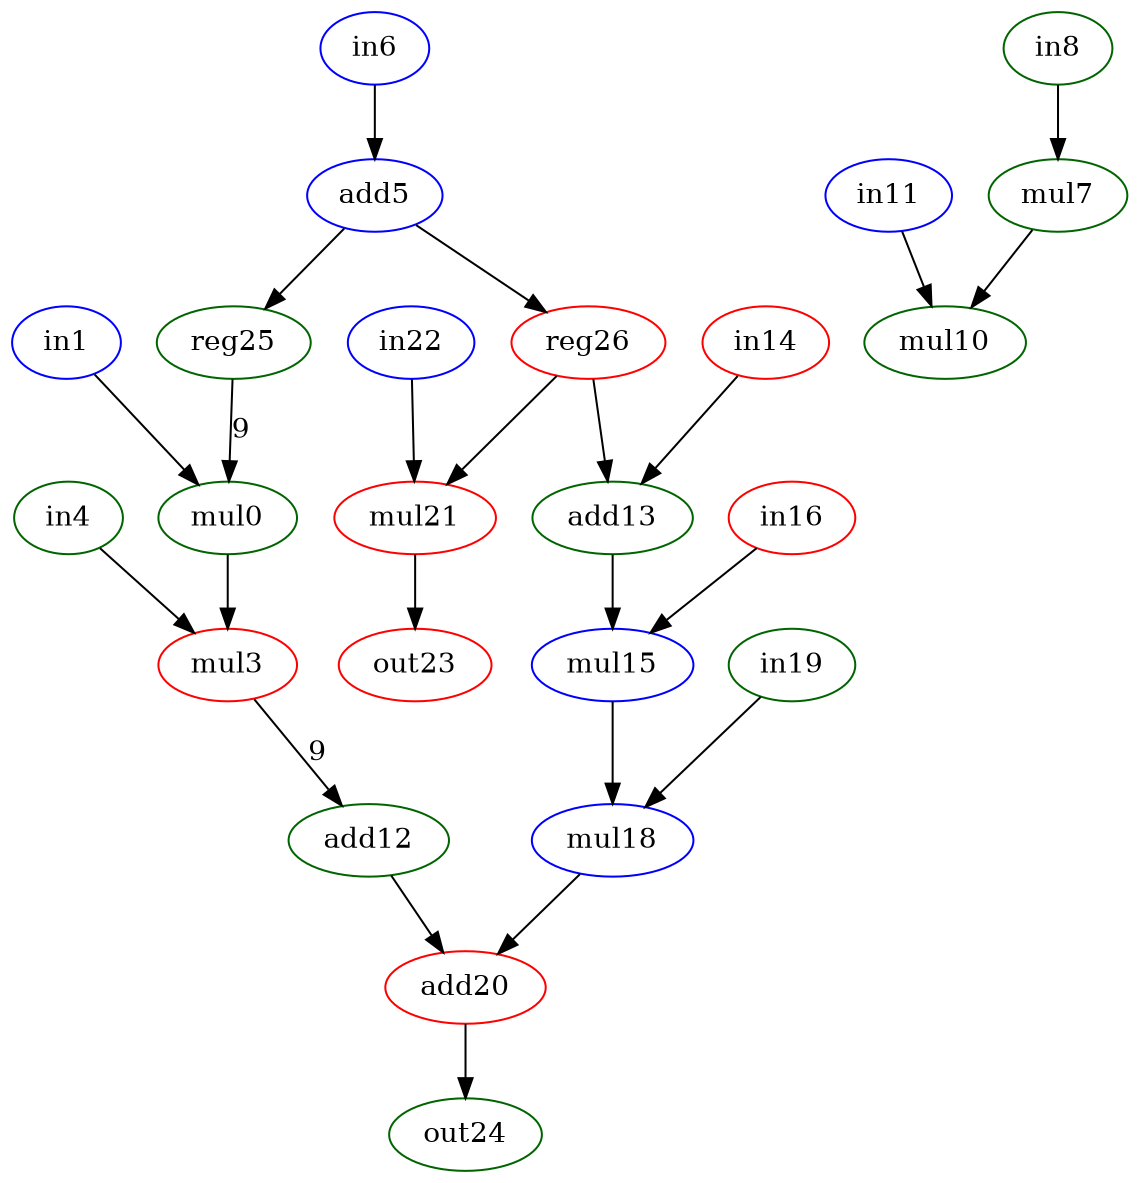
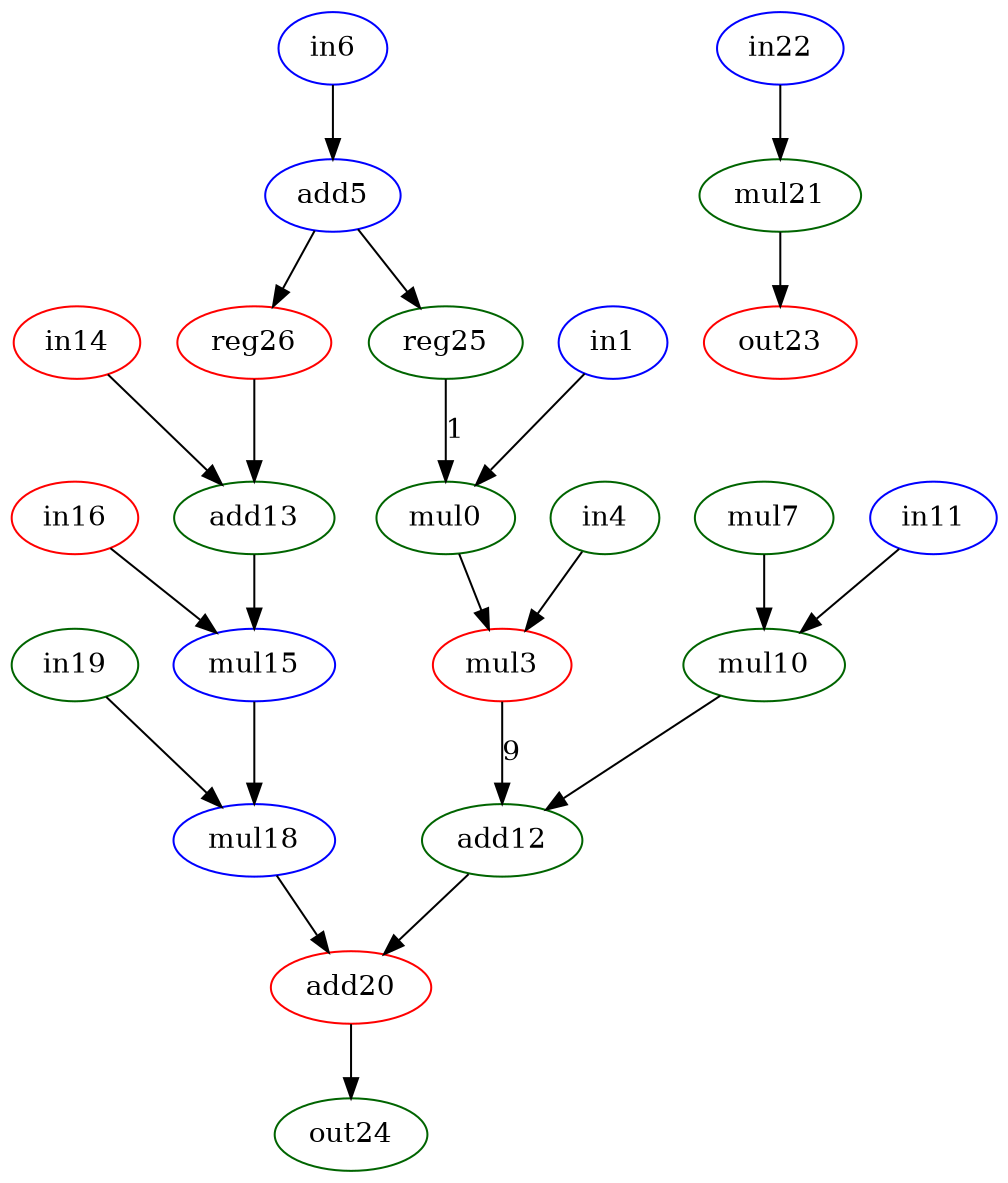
(1058, 48) -> none
(509, 423) -> none
(242, 430) -> (456, 430)
(415, 518) -> (780, 195)
none -> (642, 747)
